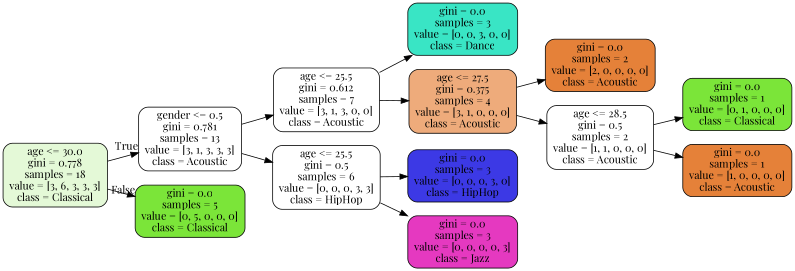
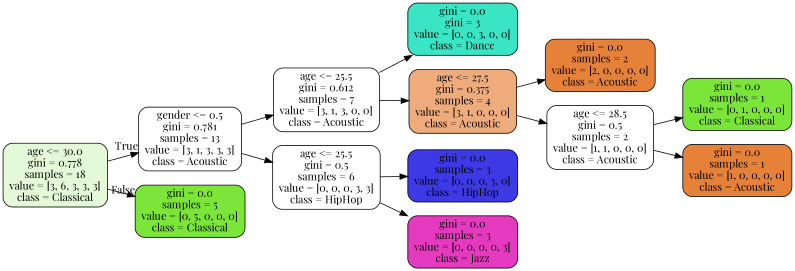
(463, 29) -> (463, 29)
